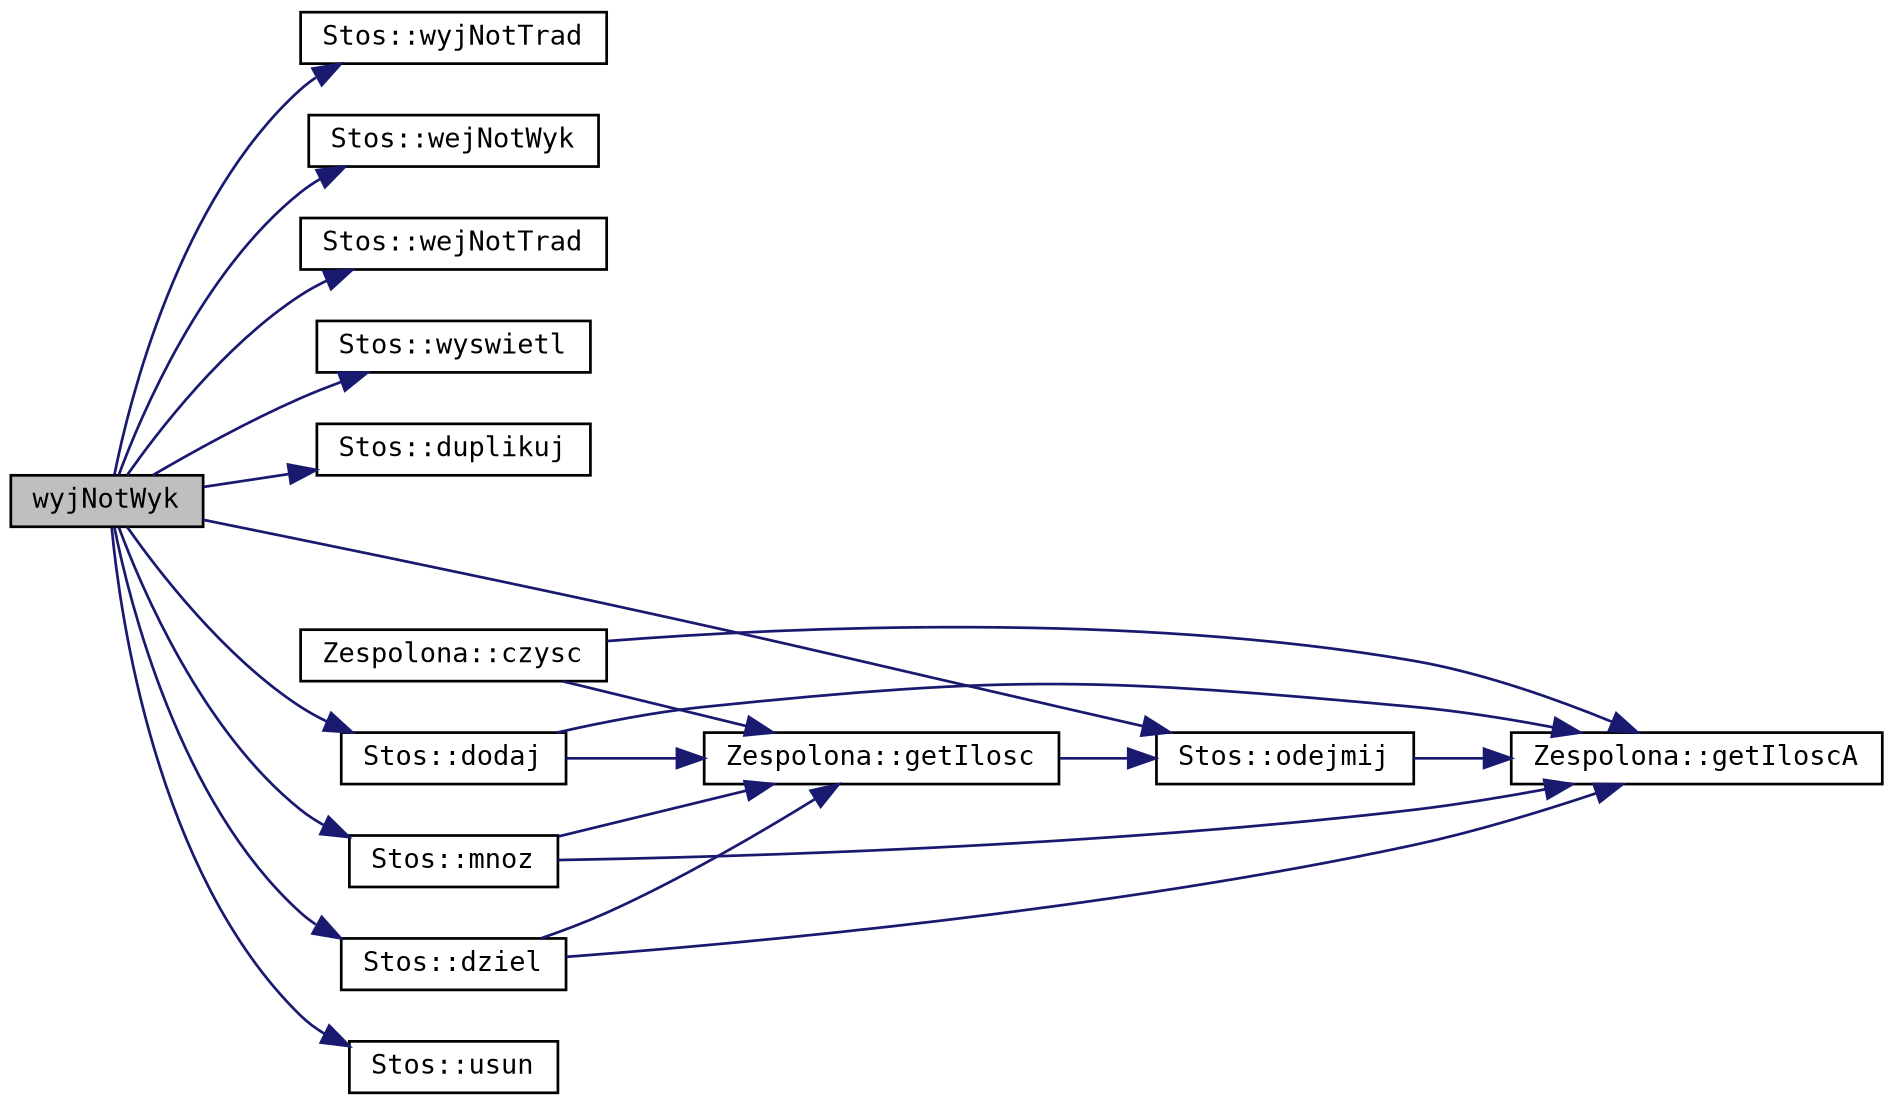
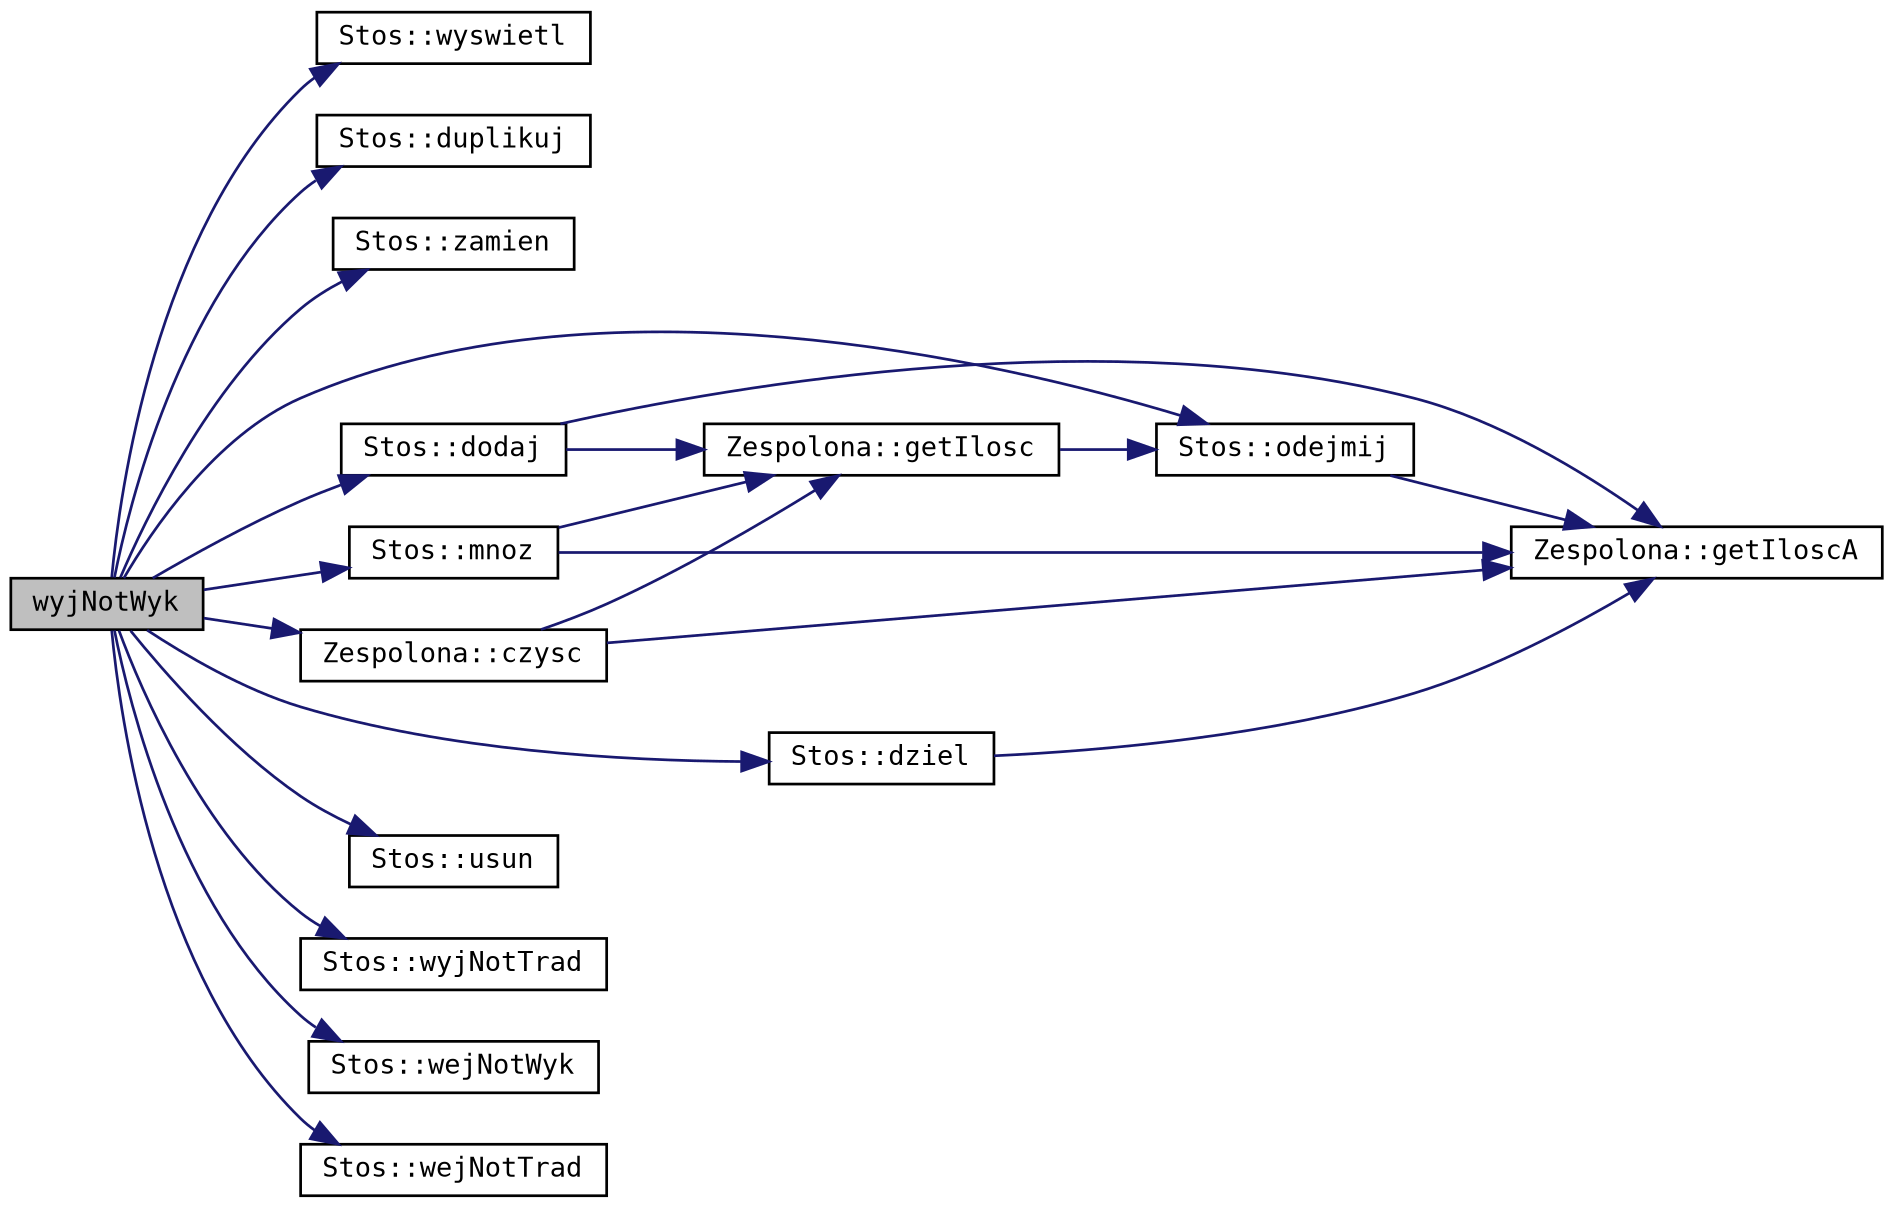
none -> (454, 244)
none -> (238, 623)
(682, 876) -> none
